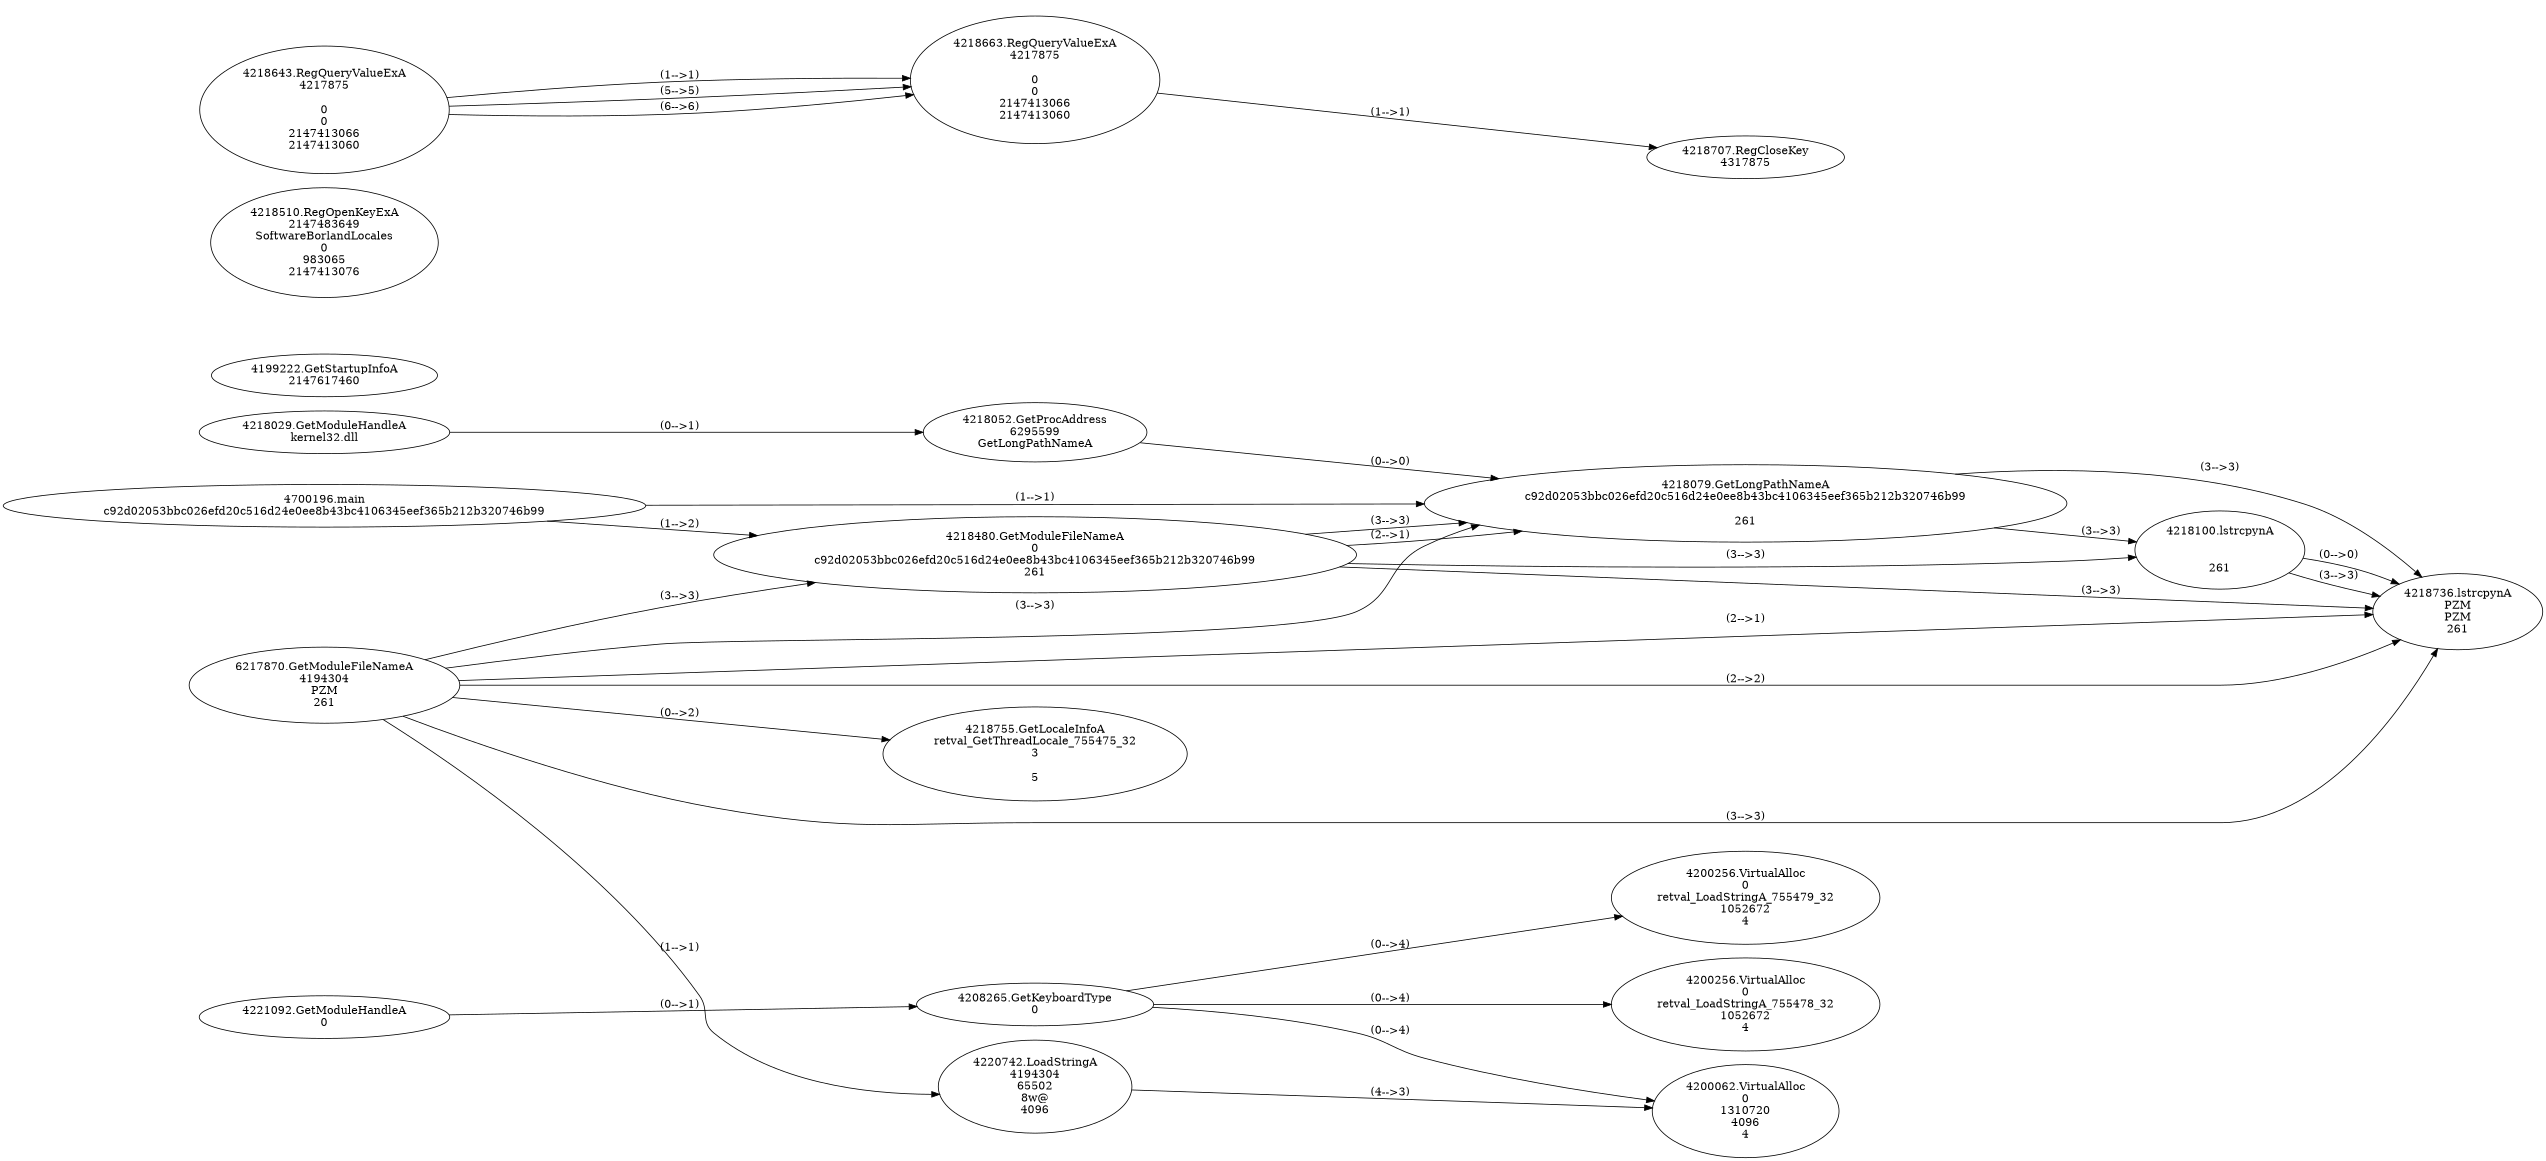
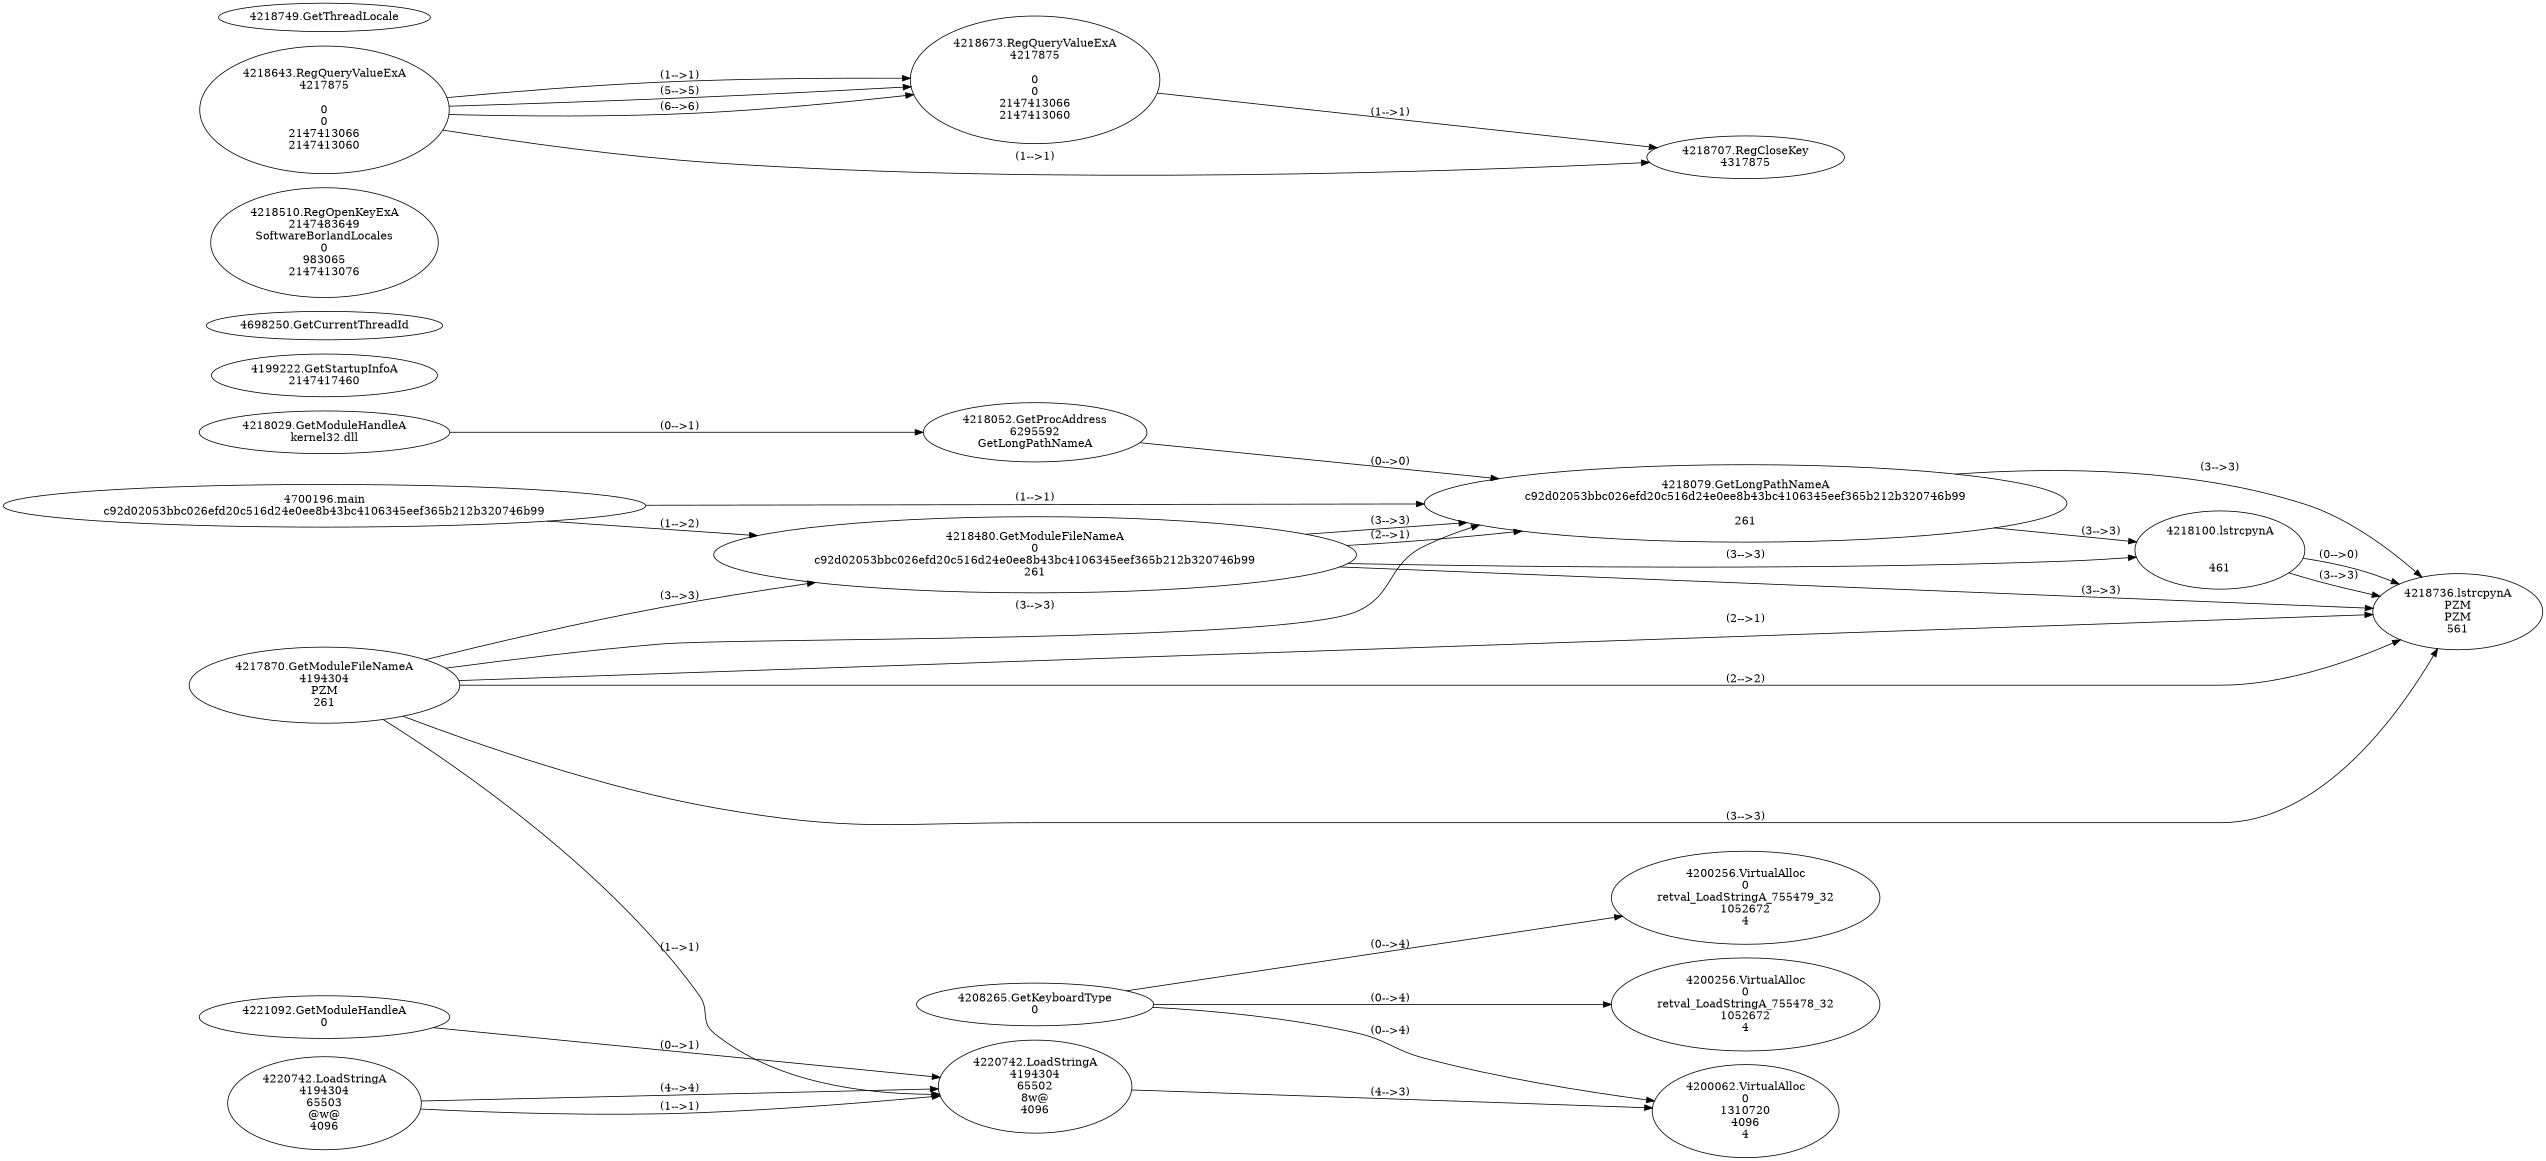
none -> (324, 17)
(1035, 80) -> (1035, 80)
none -> (1041, 174)
none -> (324, 326)
(324, 375) -> (324, 375)
(1035, 432) -> (1035, 432)
(2220, 550) -> (2220, 550)
(2458, 612) -> (2458, 612)
(324, 685) -> (324, 685)
(1035, 754) -> none
(679, 1011) -> (683, 1052)
none -> (324, 1103)
